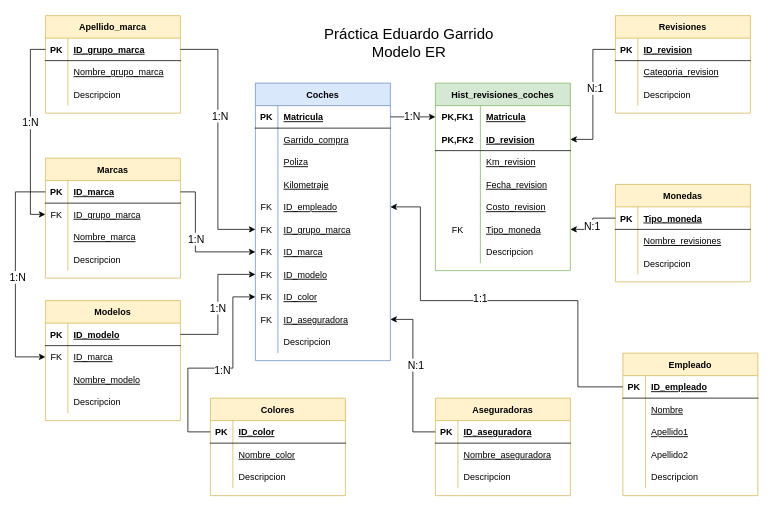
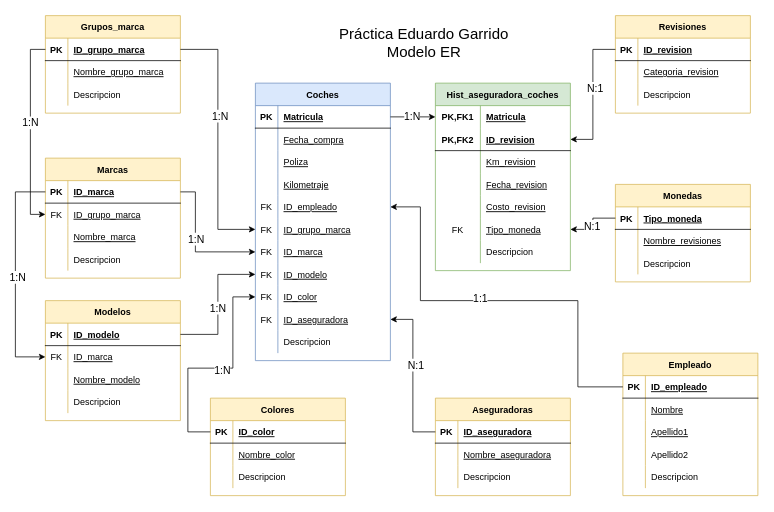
(113, 27) -> (113, 27)
(409, 42) -> (424, 42)
(503, 95) -> (503, 95)
(318, 140) -> (314, 140)
